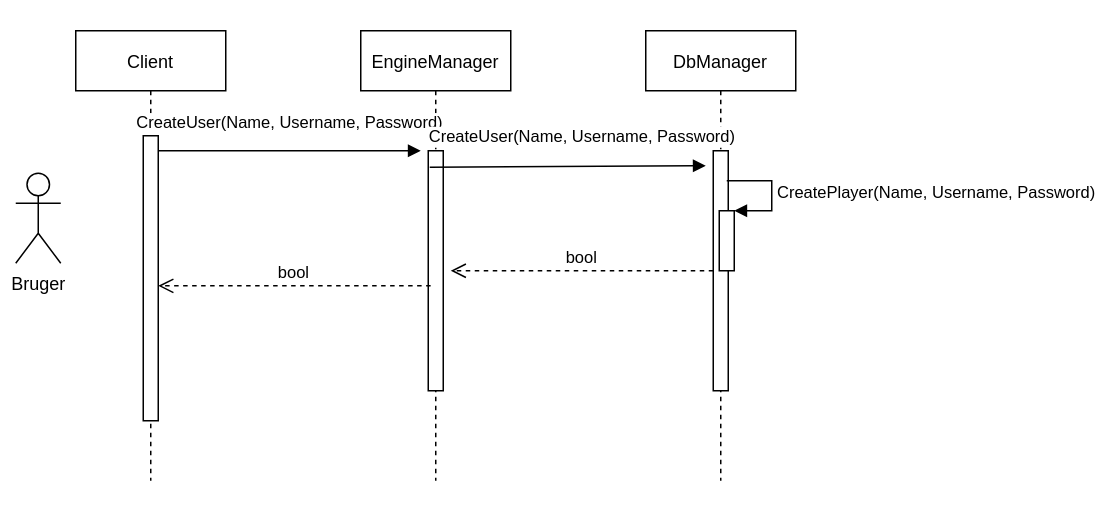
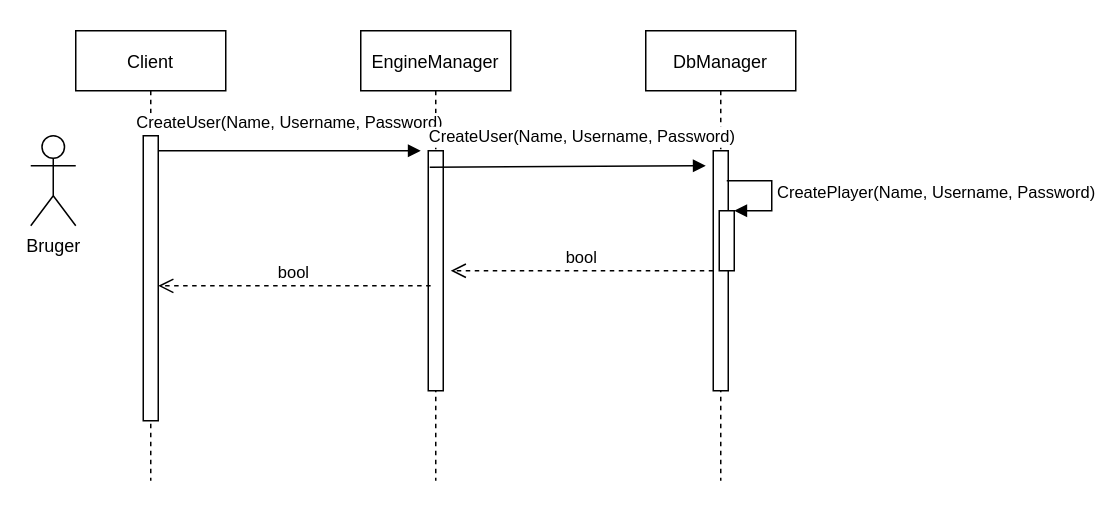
(38, 218) -> (53, 181)
